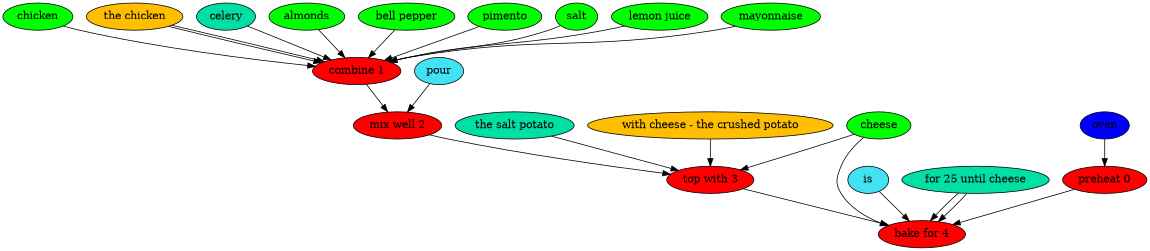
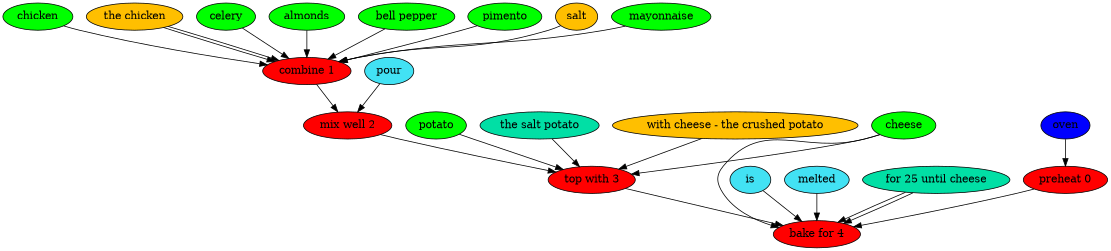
(226, 17) -> (226, 17)
(577, 17) -> (577, 17)
(660, 17) -> none
none -> (436, 125)
none -> (817, 180)
